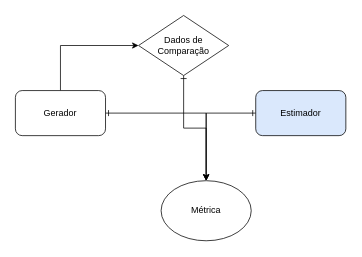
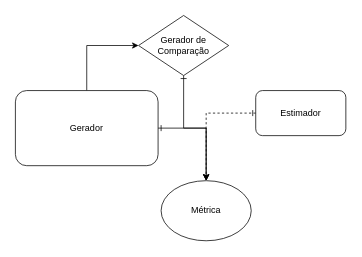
(183, 45) -> (183, 45)
(60, 113) -> (87, 128)
(230, 113) -> (230, 113)
(300, 113) -> (300, 113)
